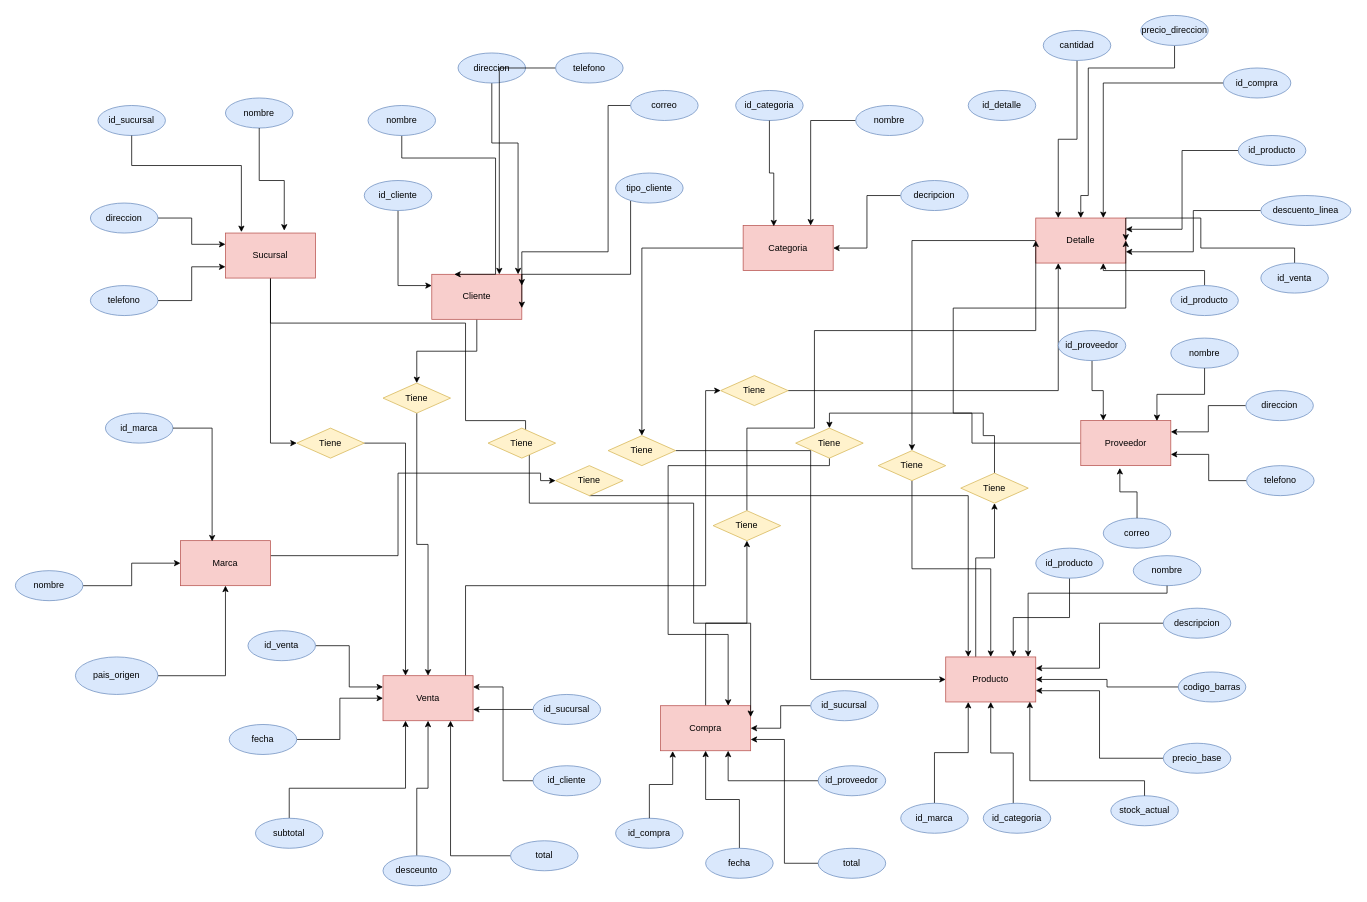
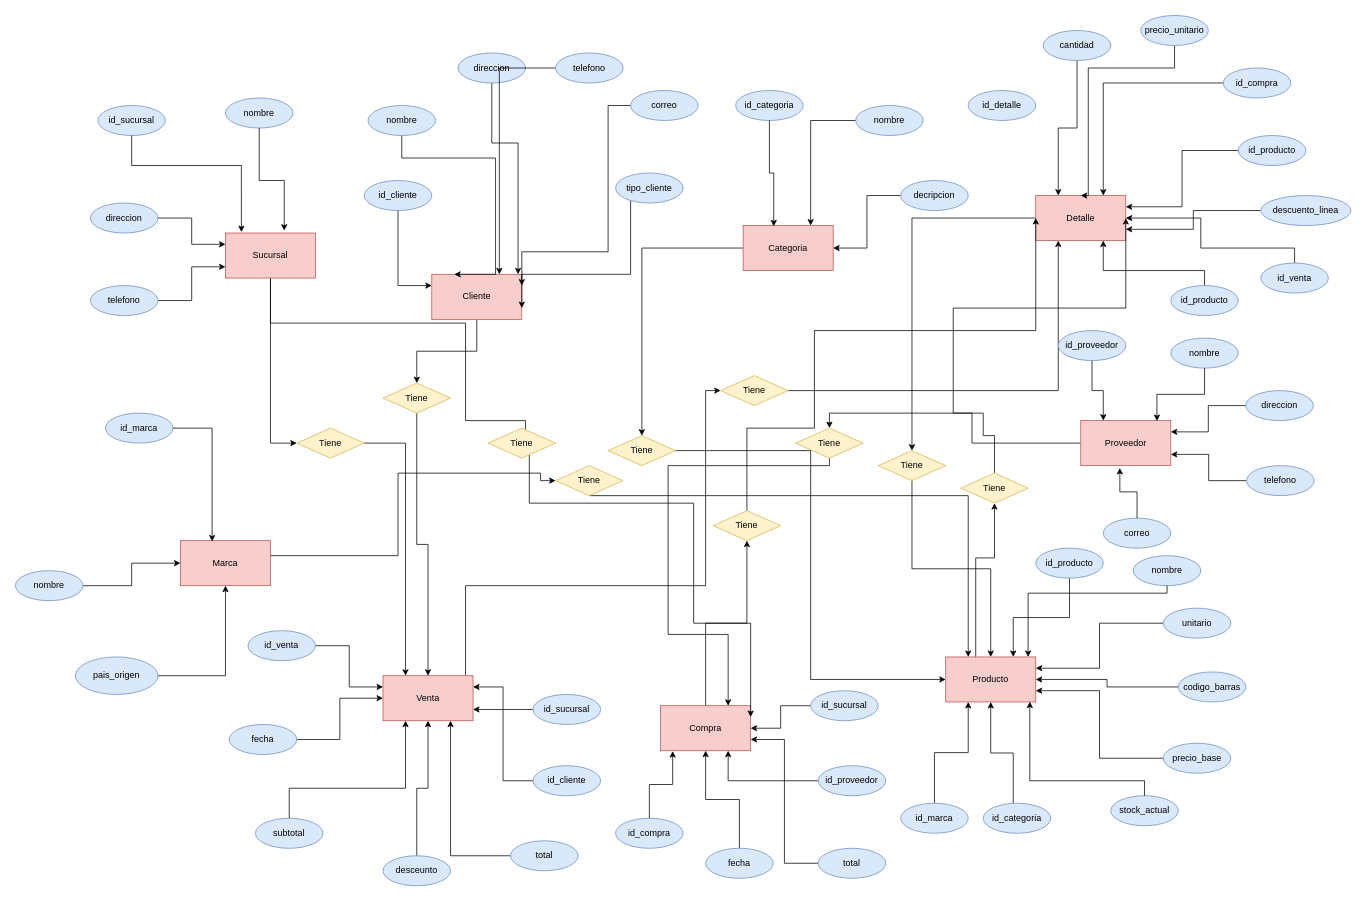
(1174, 30) -> (1174, 30)
(1080, 240) -> (1080, 218)
(1197, 623) -> (1197, 623)
